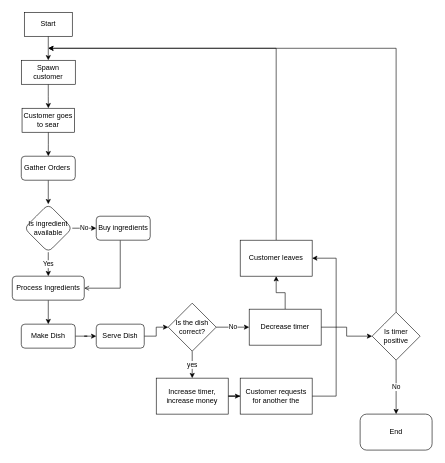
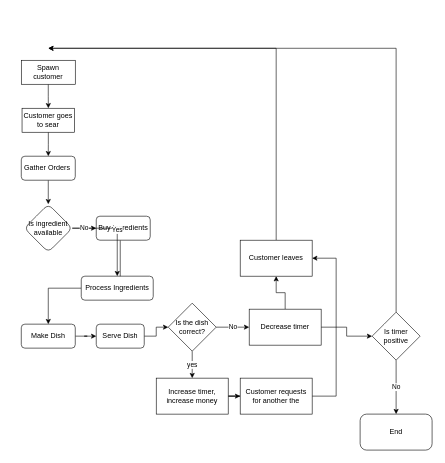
(48, 24) -> none
(48, 54) -> none
(48, 288) -> (117, 288)
